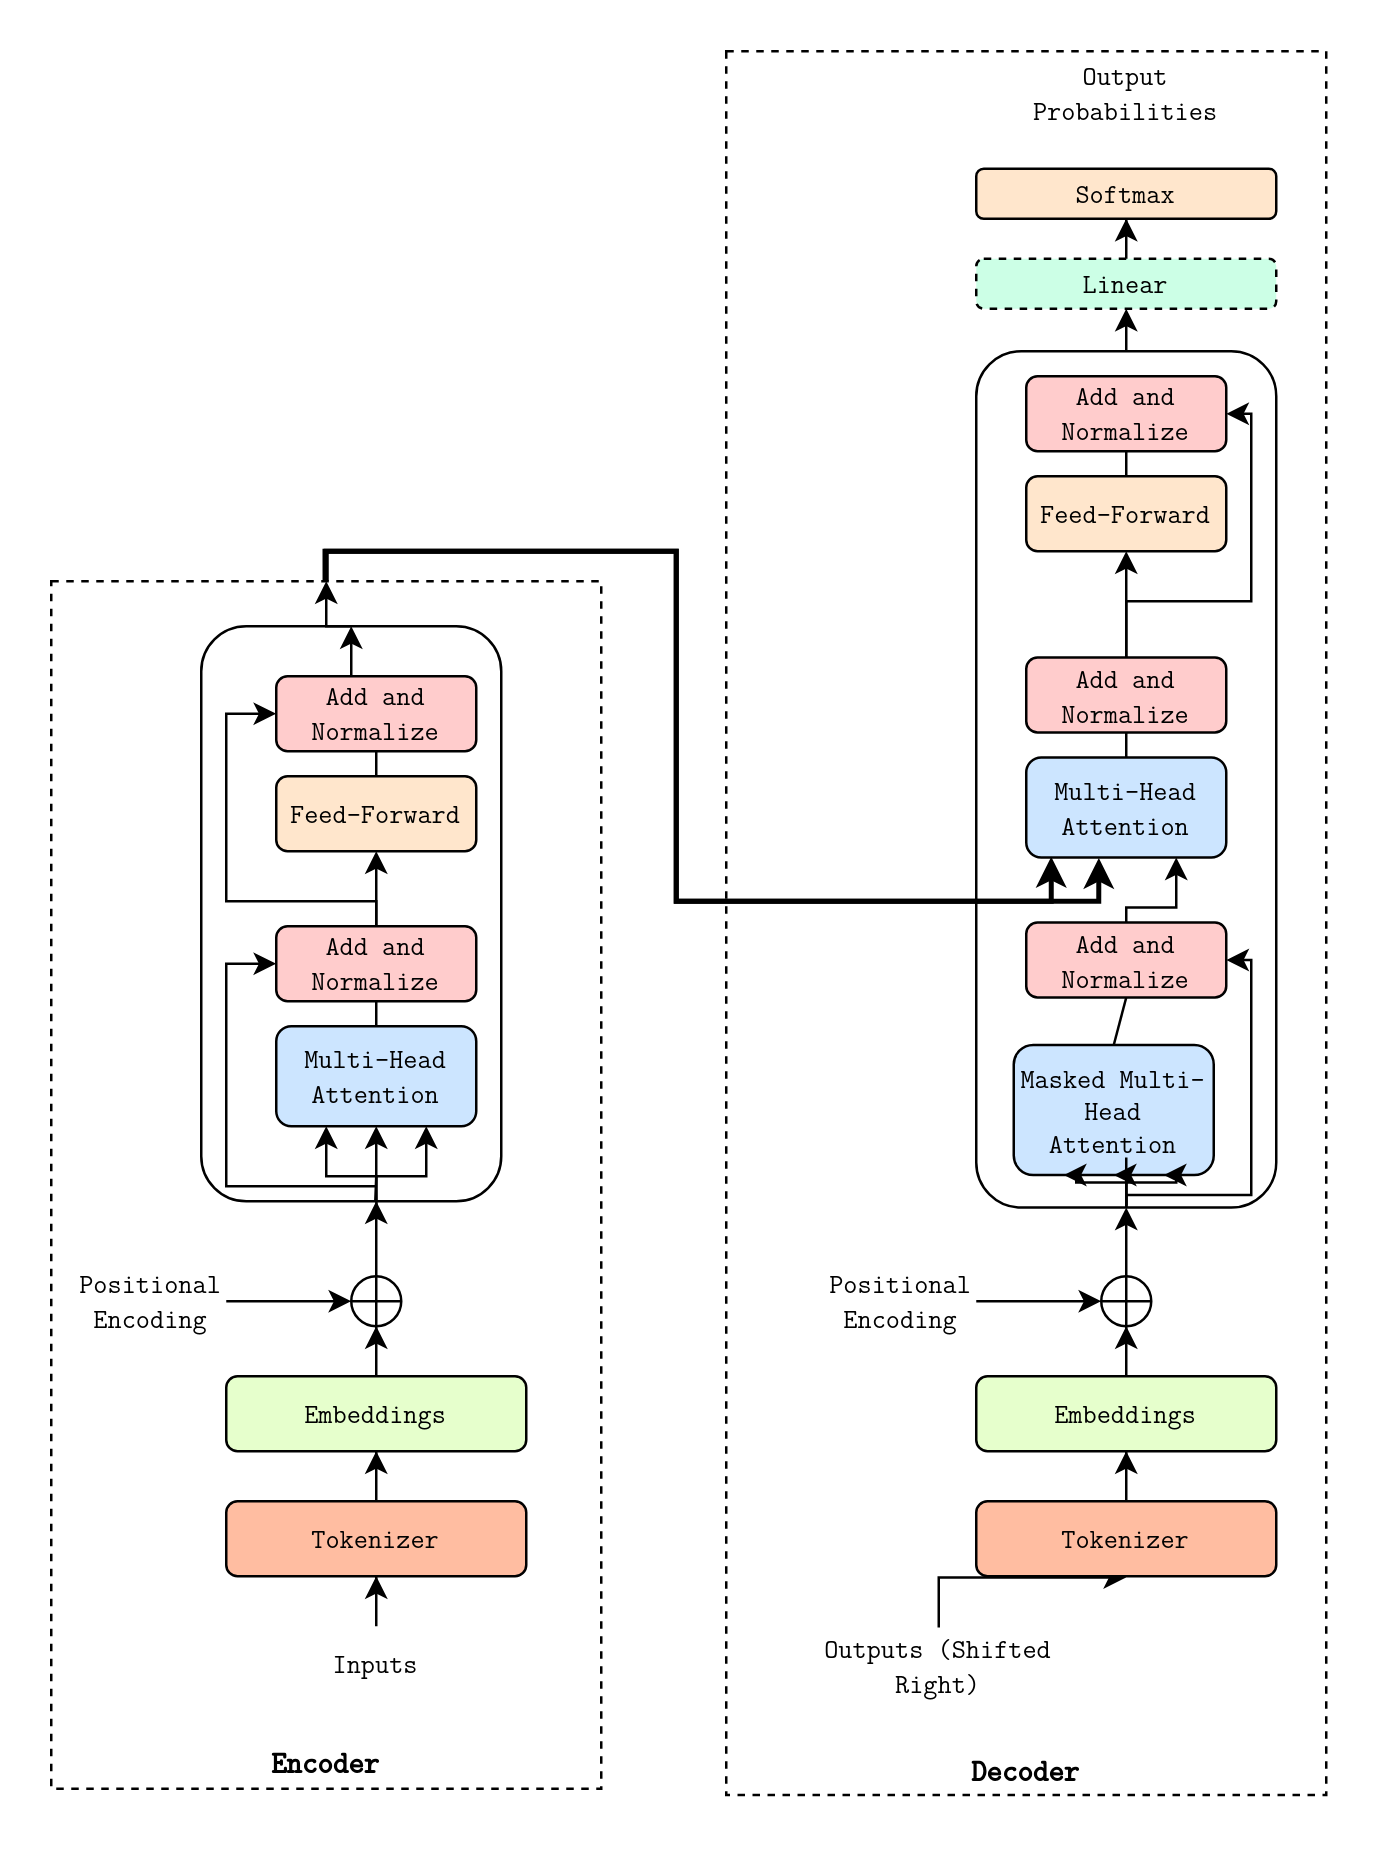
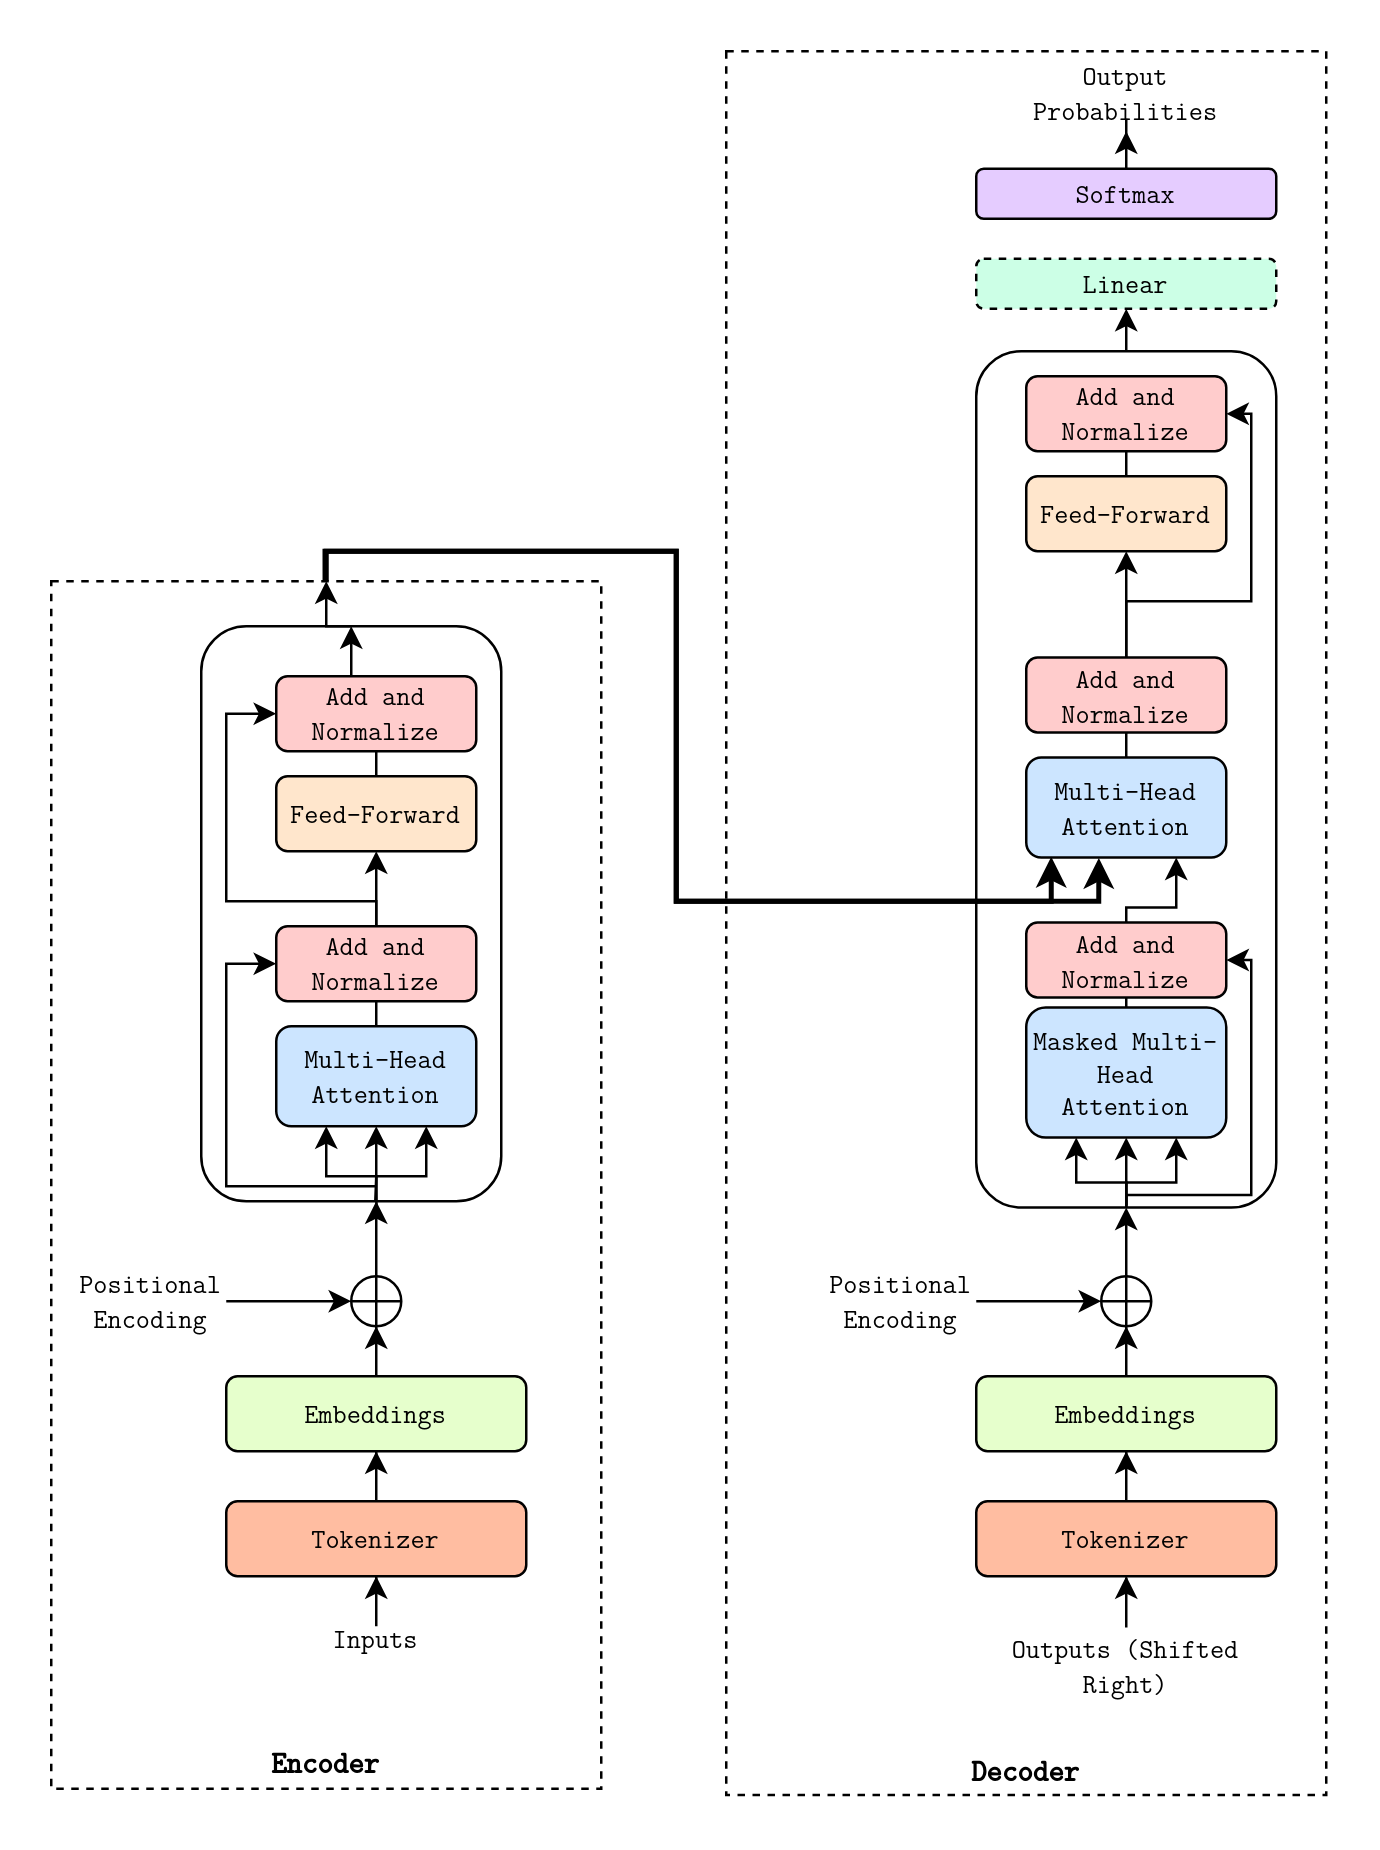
none -> (1126, 119)
(1126, 194) -> (1126, 194)
(1126, 239) -> none
(1114, 1110) -> (1126, 1073)
(376, 1664) -> (376, 1639)
(939, 1665) -> (1126, 1665)
